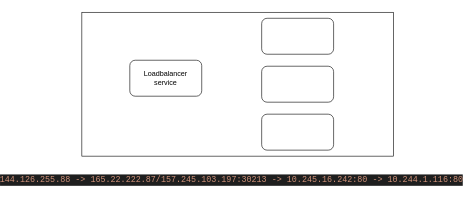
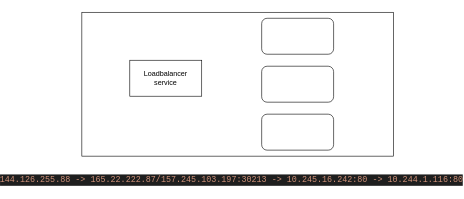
(166, 78) -> (166, 78)
